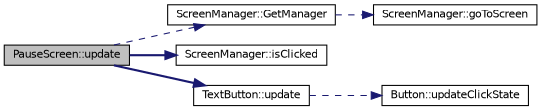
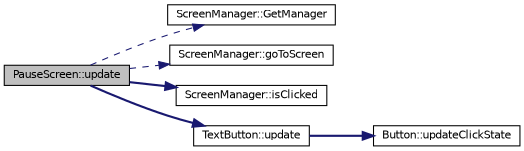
(349, 15) -> (144, 67)
(340, 96) -> (336, 136)
